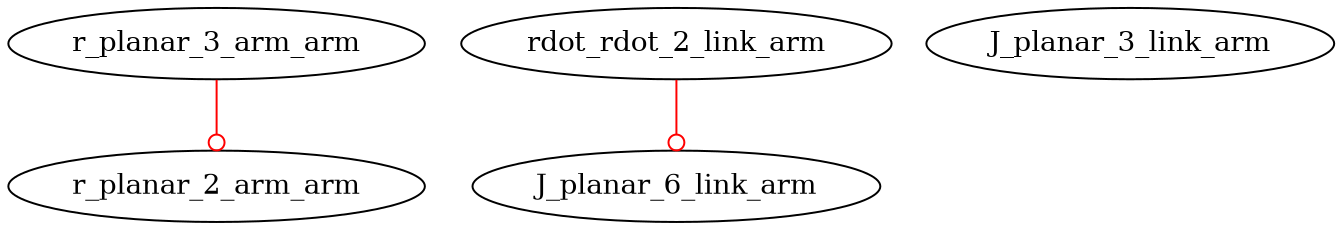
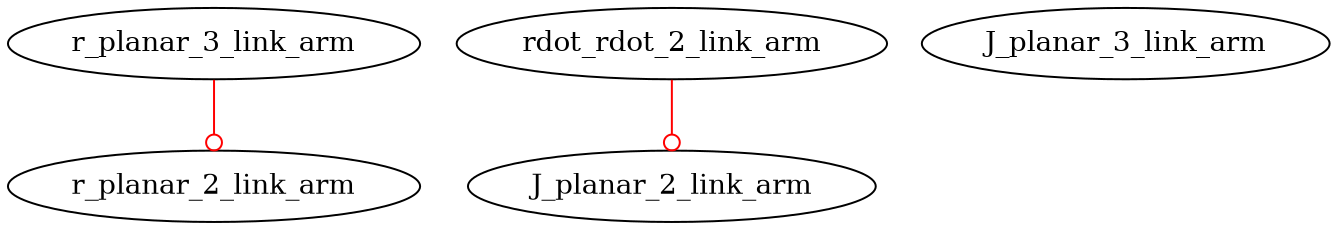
(217, 44) -> (214, 44)
(217, 186) -> (214, 186)
(676, 186) -> (672, 186)
